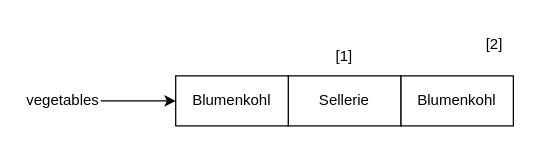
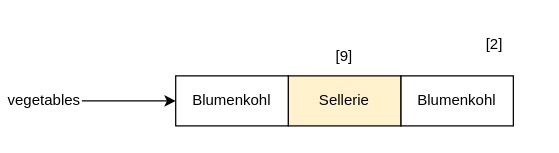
(344, 57) -> (344, 57)
(63, 101) -> (44, 101)
(344, 101) -> (344, 101)
